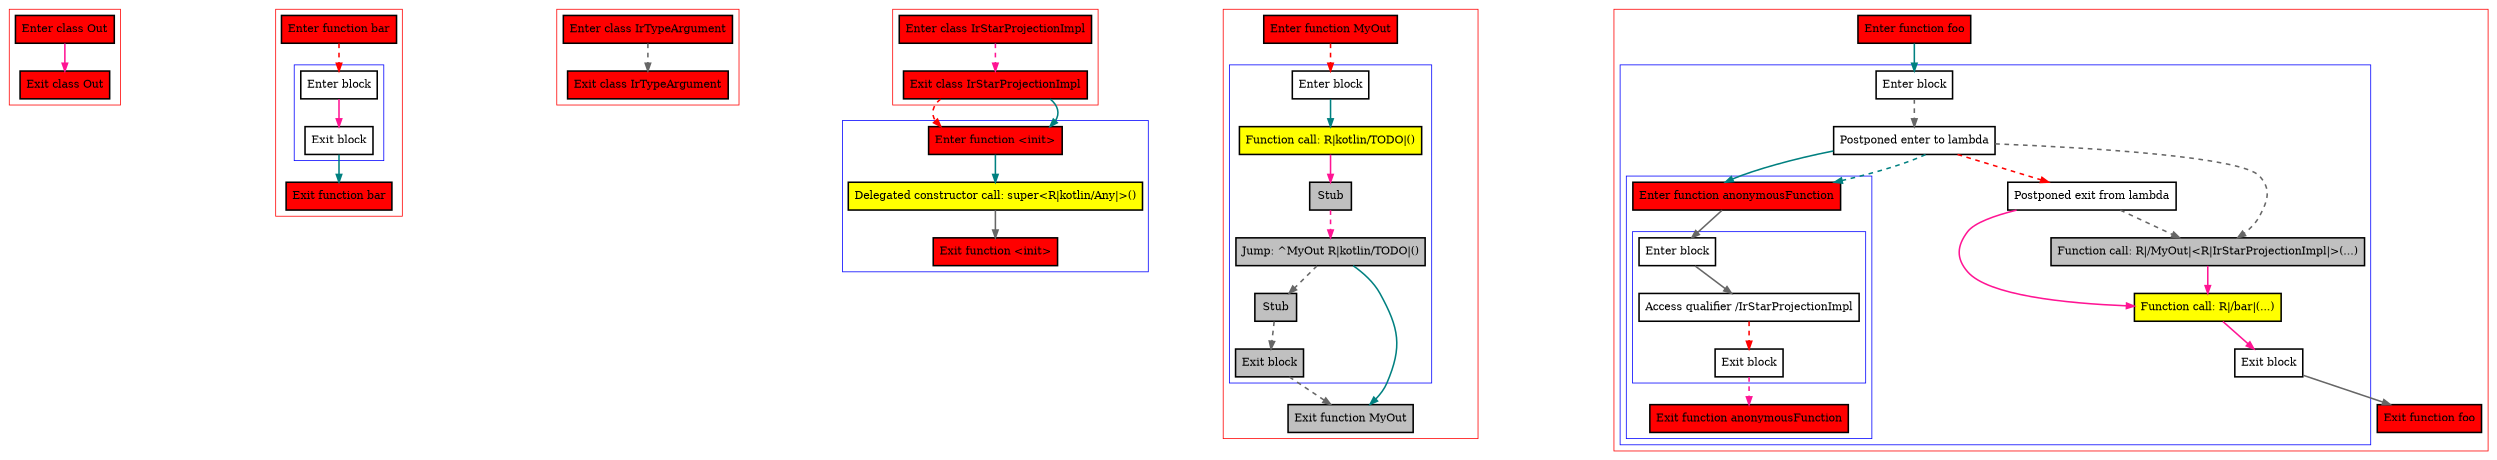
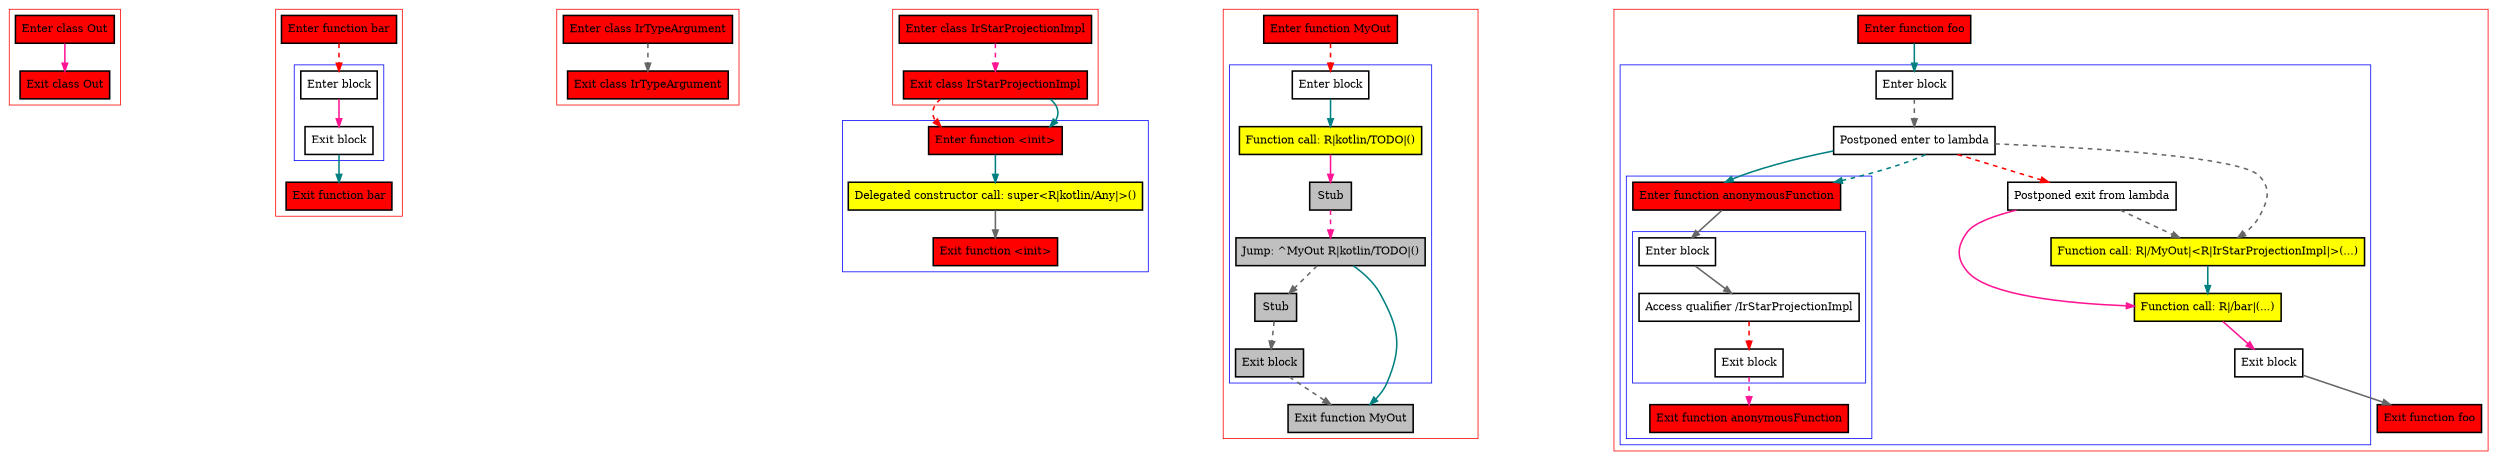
(2208, 252) -> (2208, 252)
(2208, 276) -> (2208, 276)
